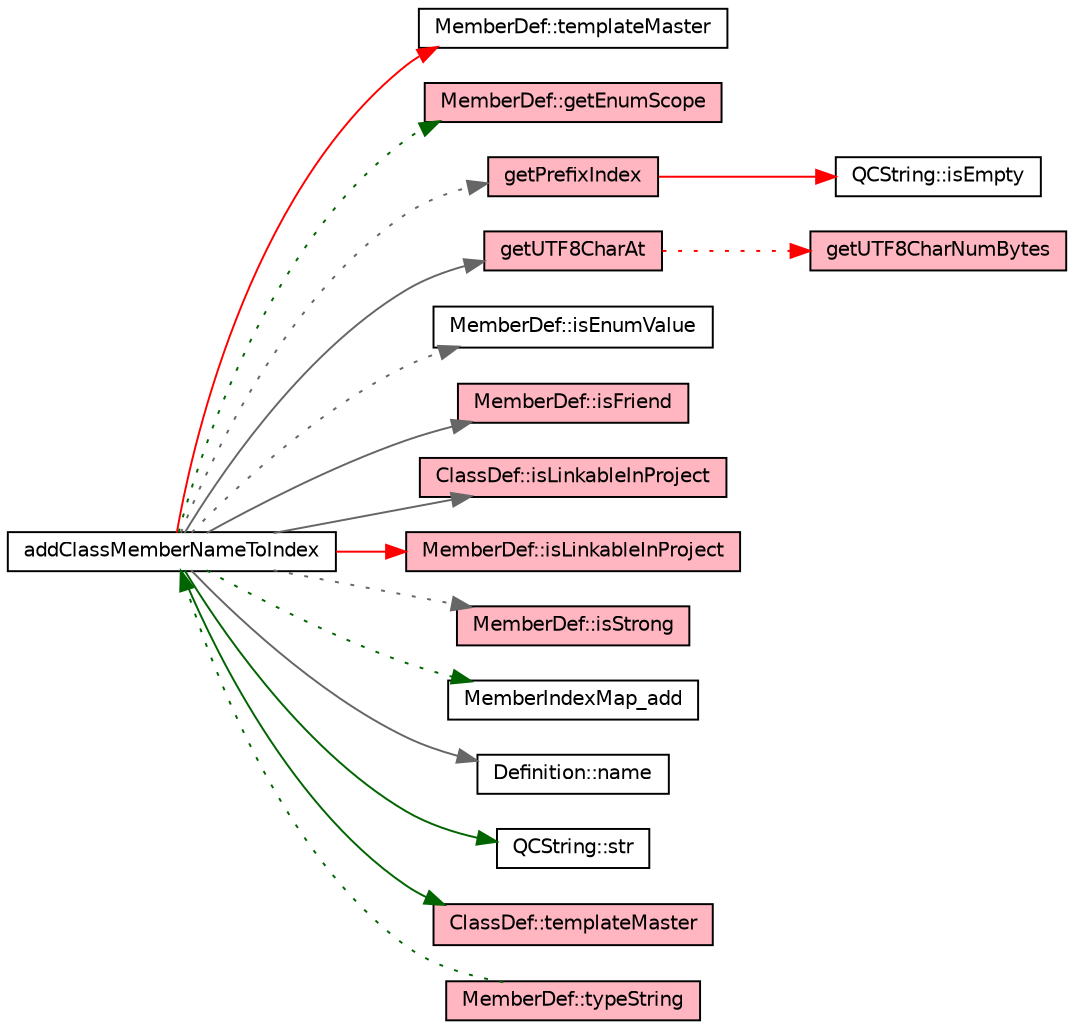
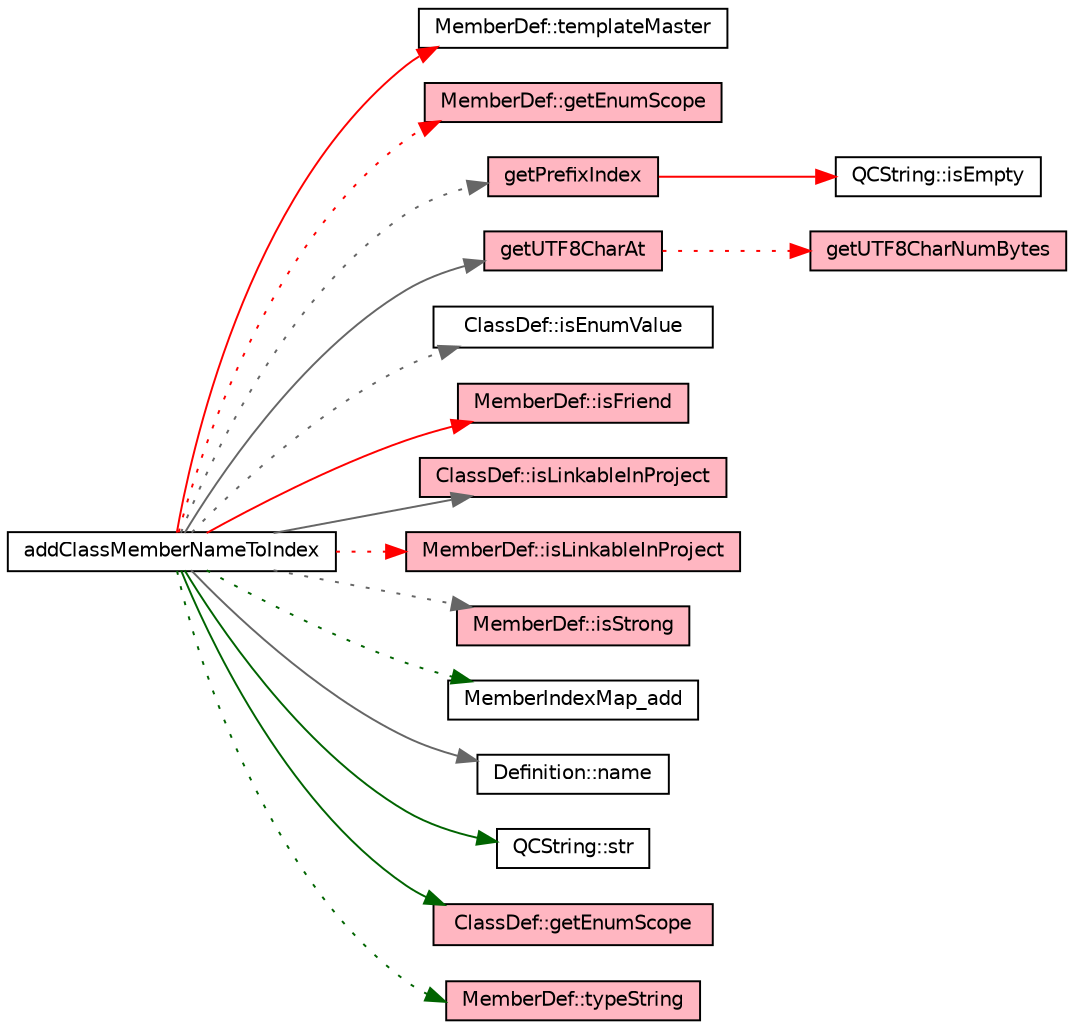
(267, 310) -> (267, 310)
(573, 327) -> (573, 327)
(327, 473) -> (327, 473)
(361, 552) -> (361, 552)
(299, 828) -> (265, 806)
(573, 925) -> (573, 925)
